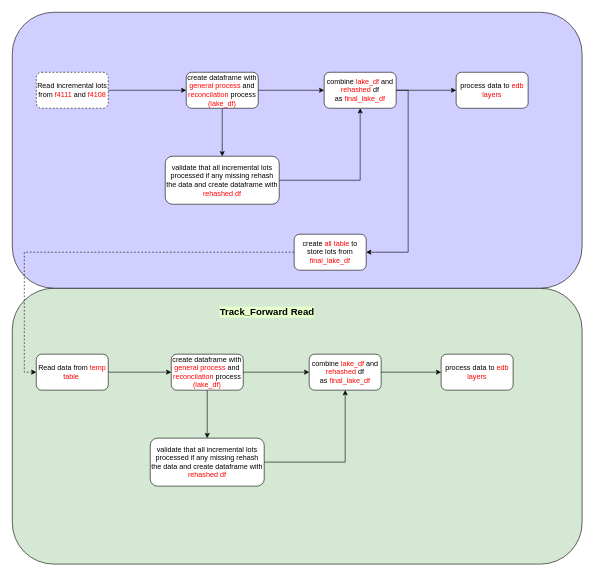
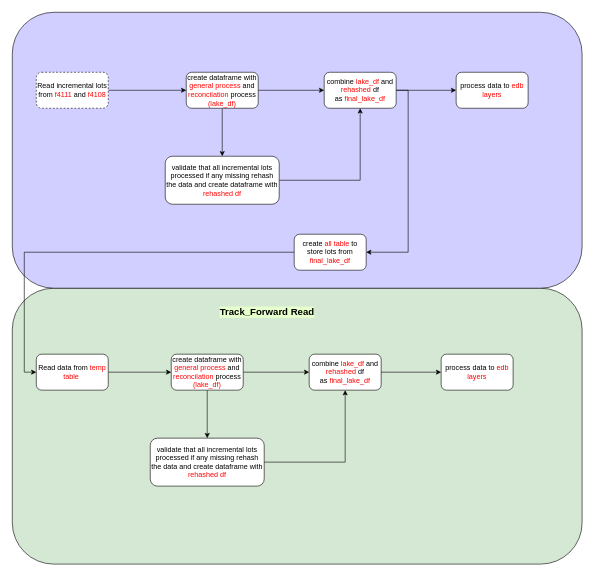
(95, 252) -> (95, 252)
